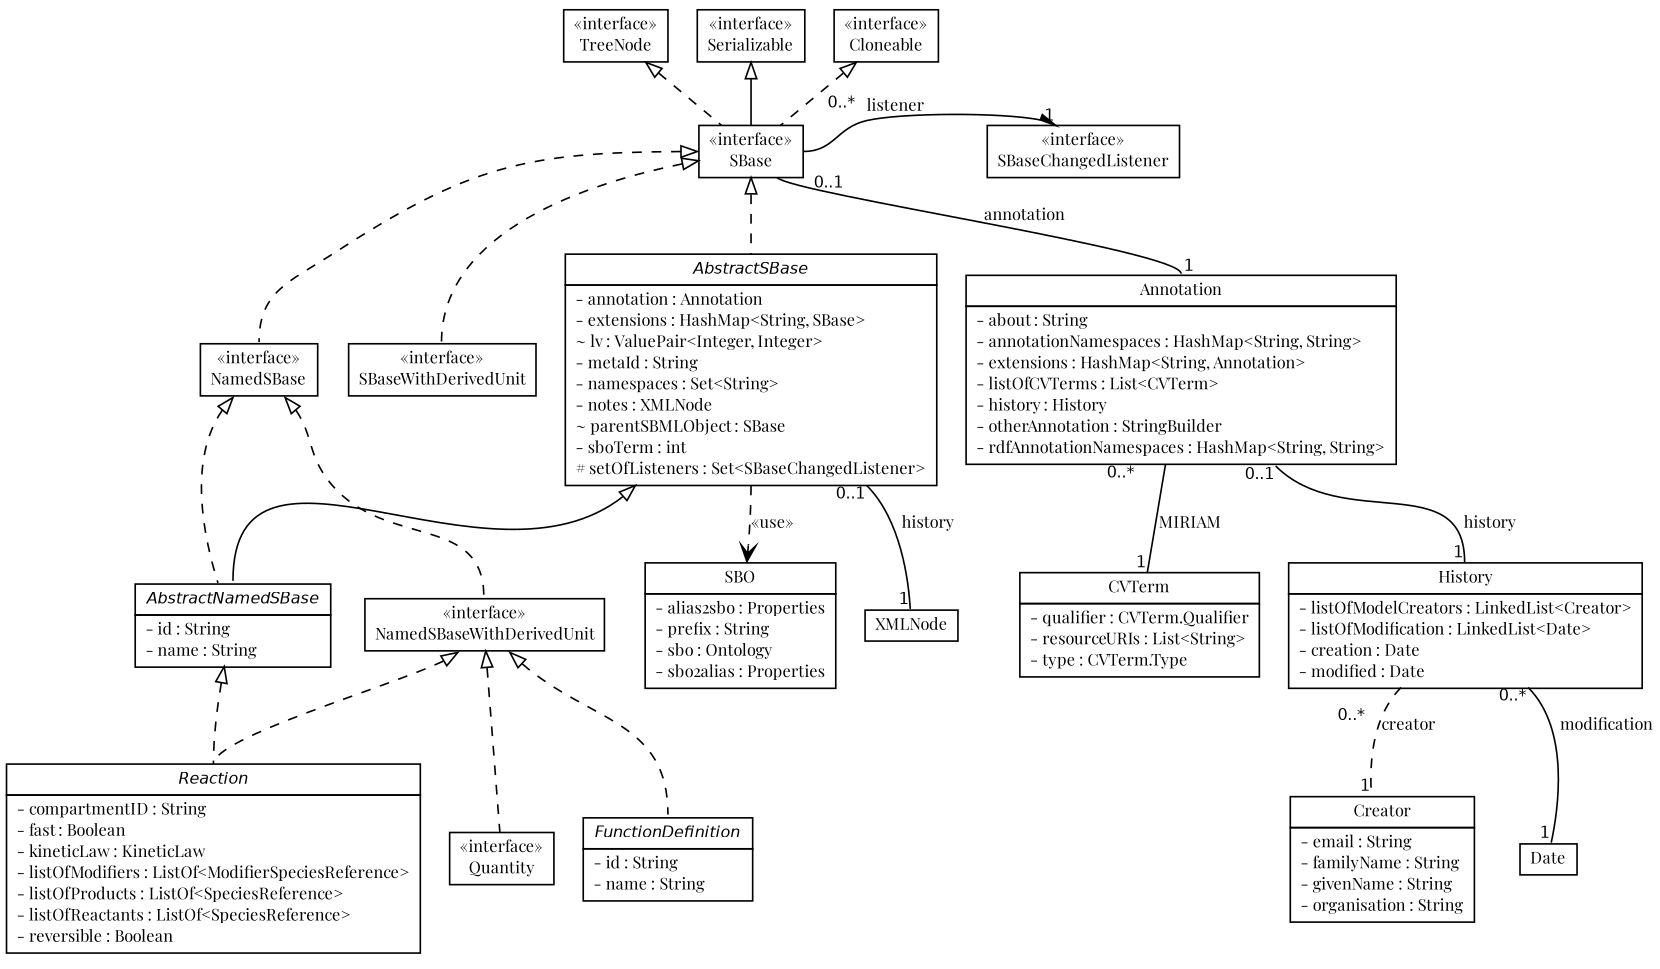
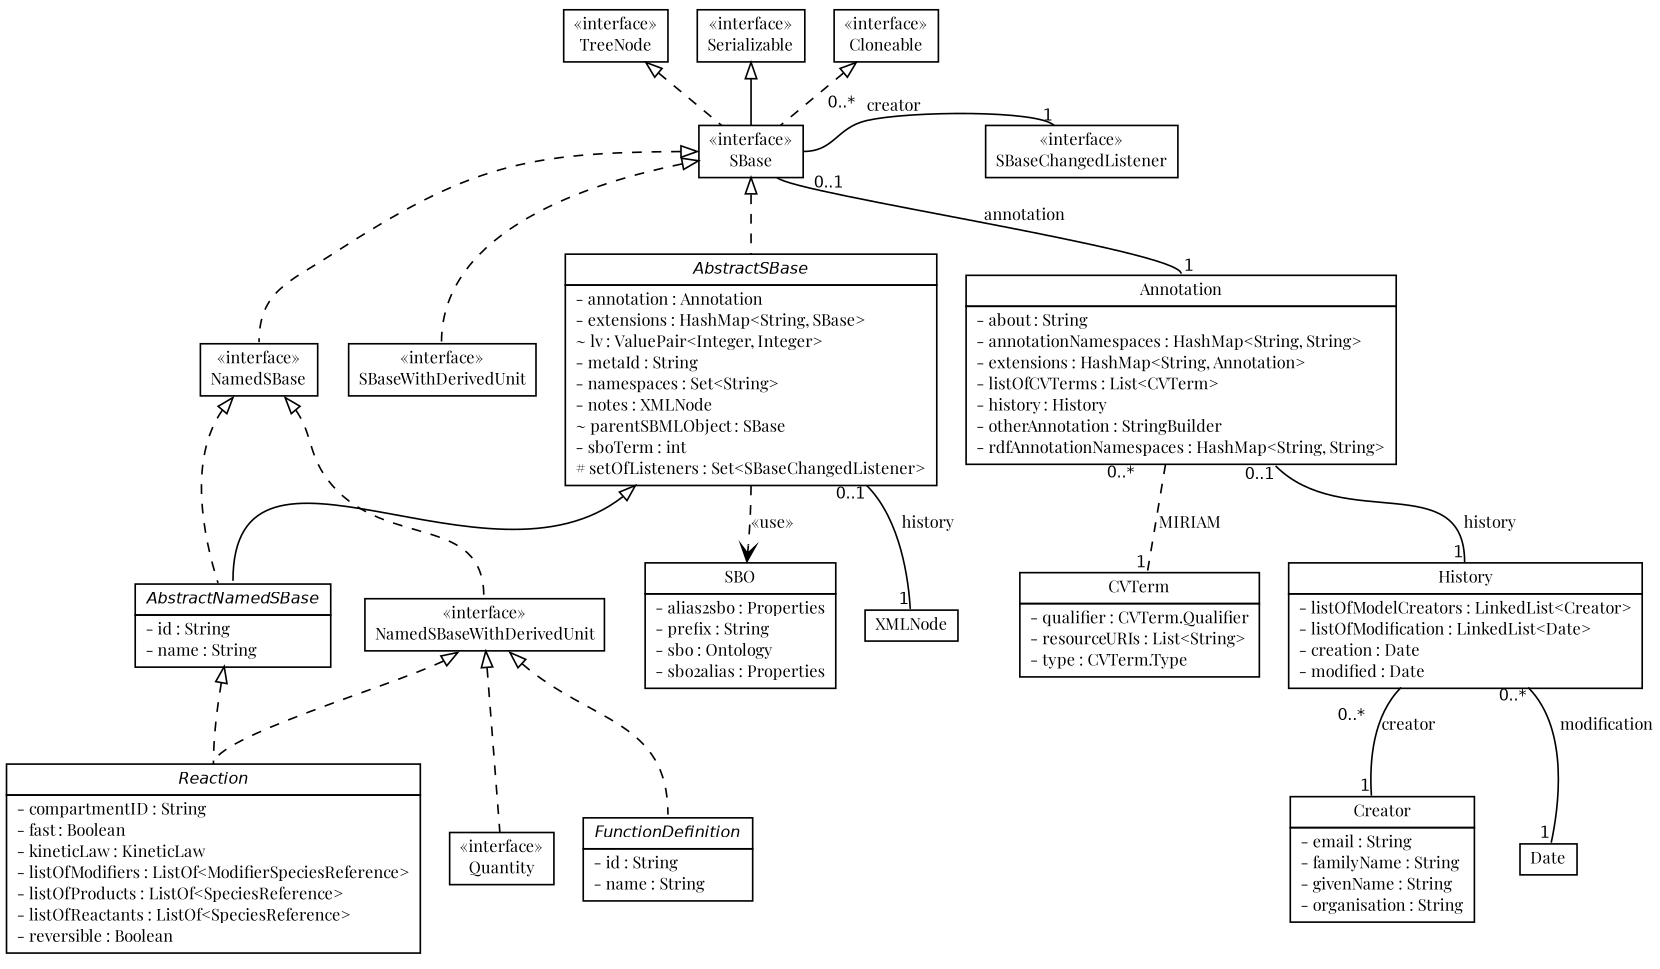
(896, 107) -> (894, 107)
(1156, 518) -> (1156, 518)
(1375, 738) -> (1375, 738)
